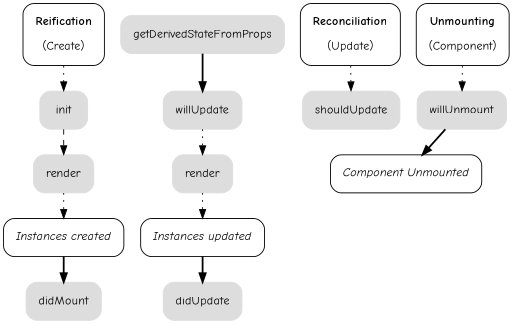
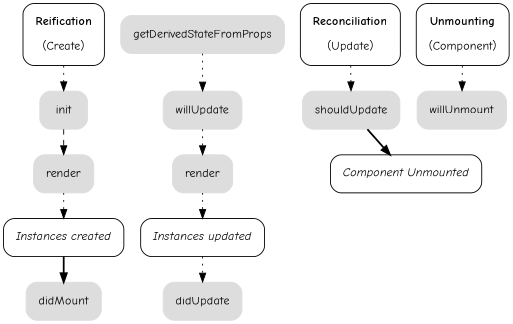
(203, 68) -> (203, 68)
(437, 139) -> (376, 138)
(203, 265) -> (203, 265)
